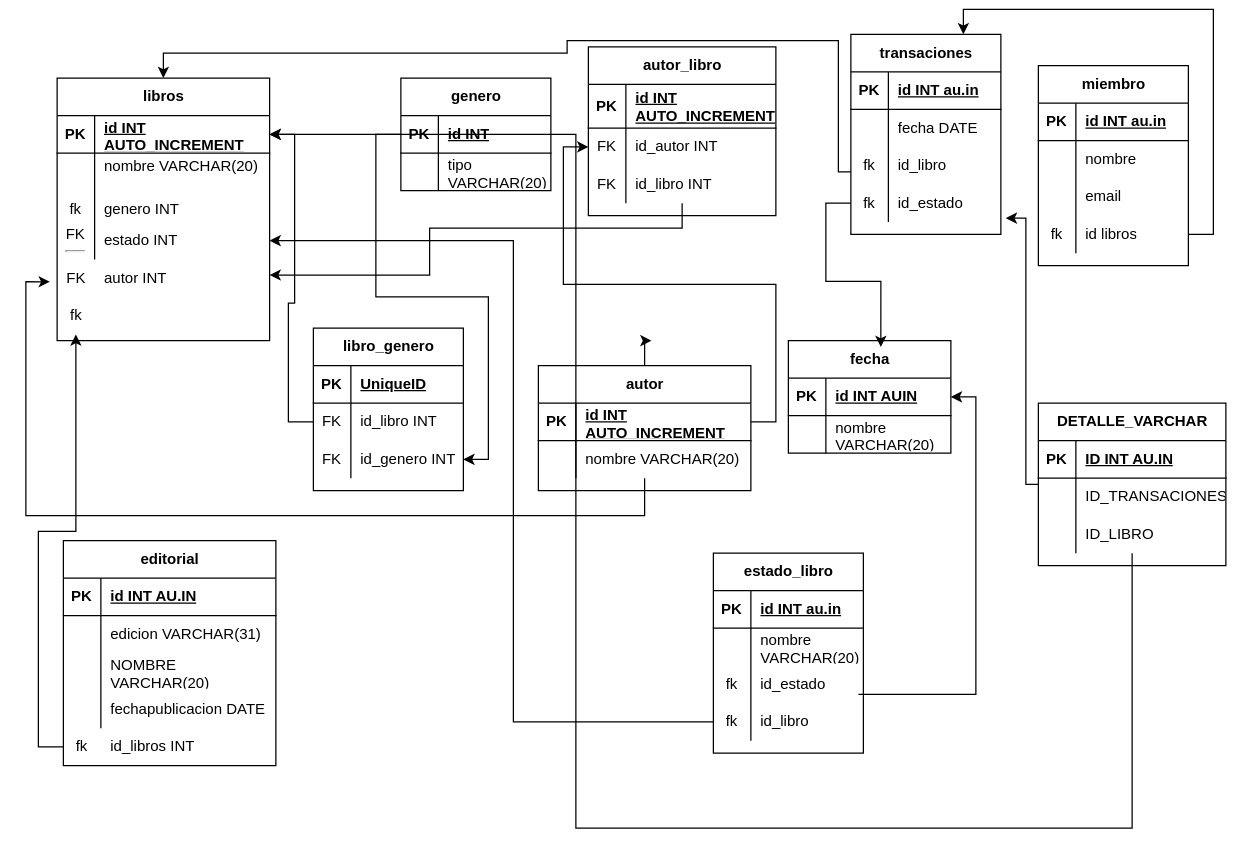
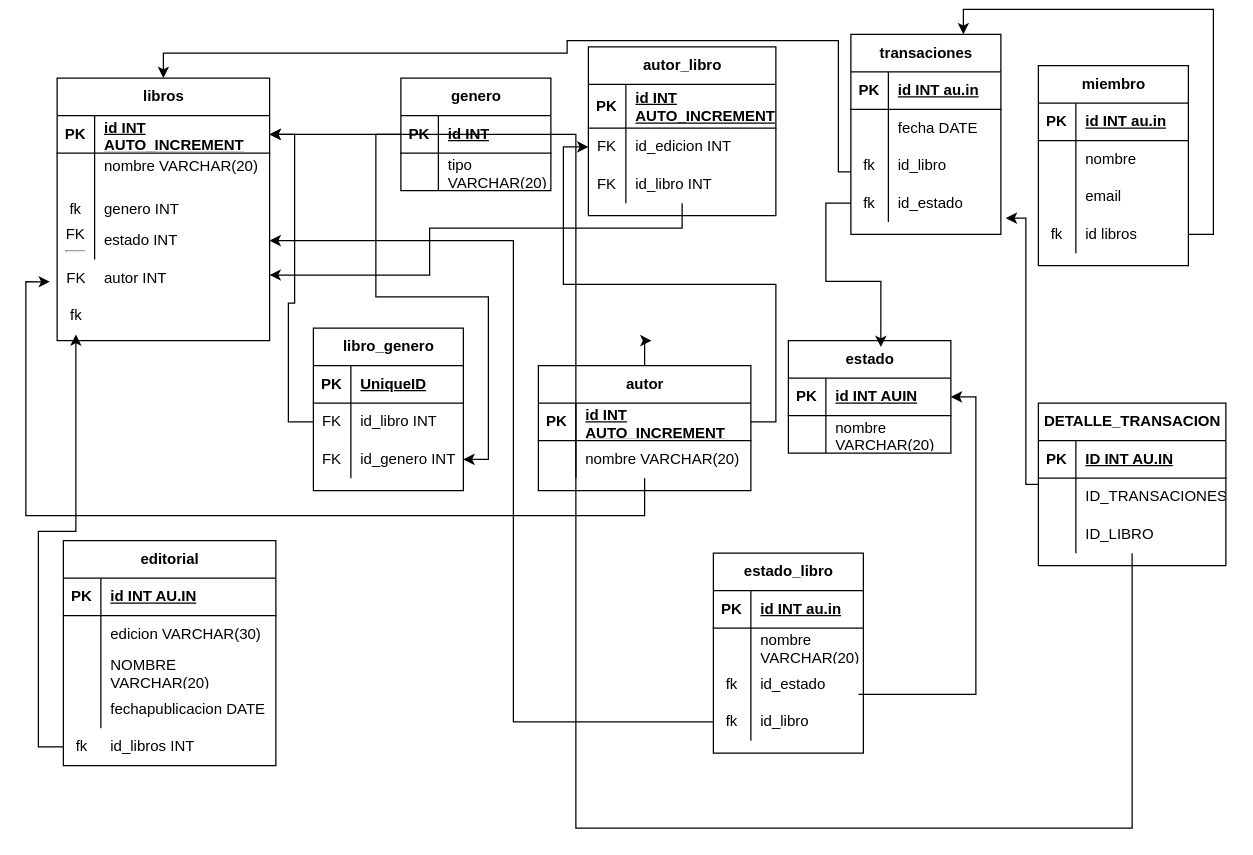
(682, 147) -> (687, 147)
(870, 359) -> (870, 359)
(1133, 422) -> (1133, 422)
(185, 634) -> (185, 634)
